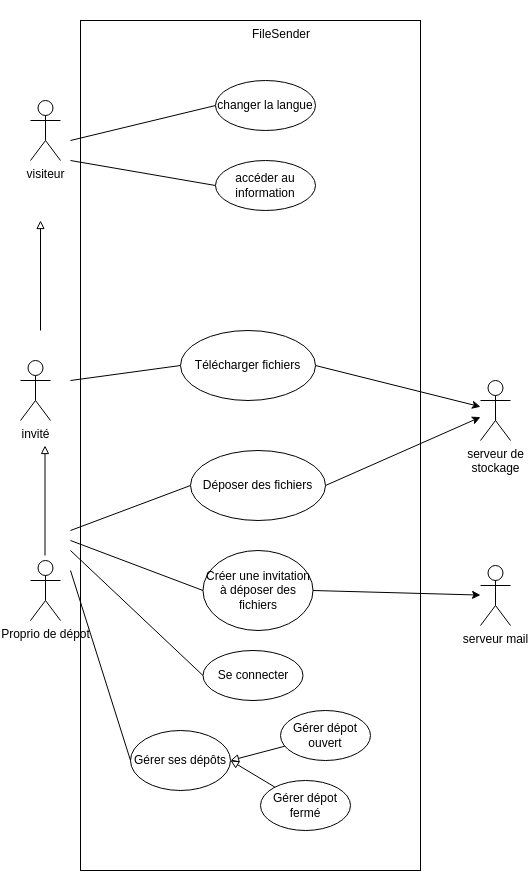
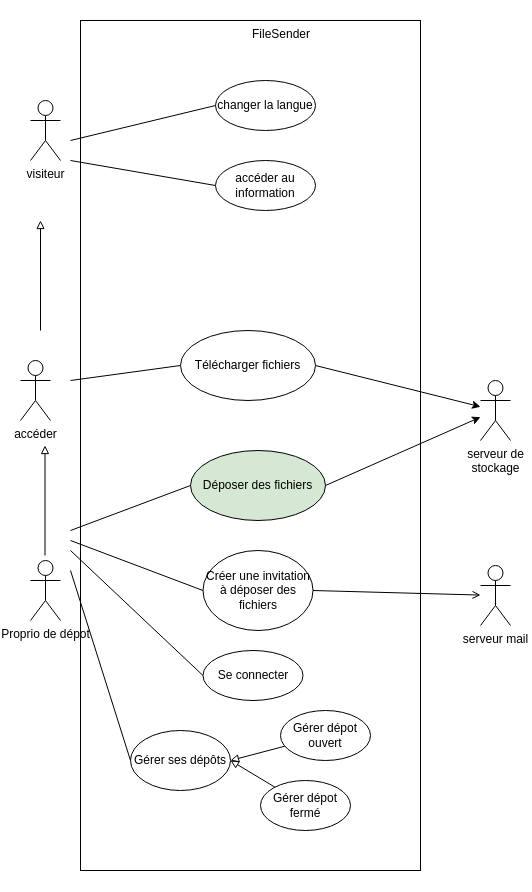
(36, 435) -> (36, 435)
(258, 486) -> (258, 486)
(472, 595) -> (473, 595)
